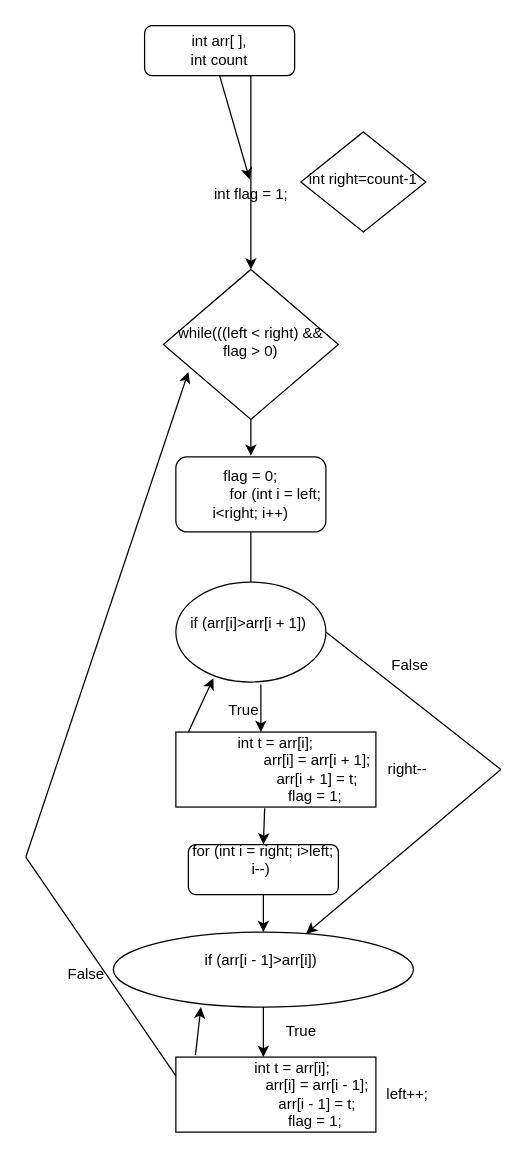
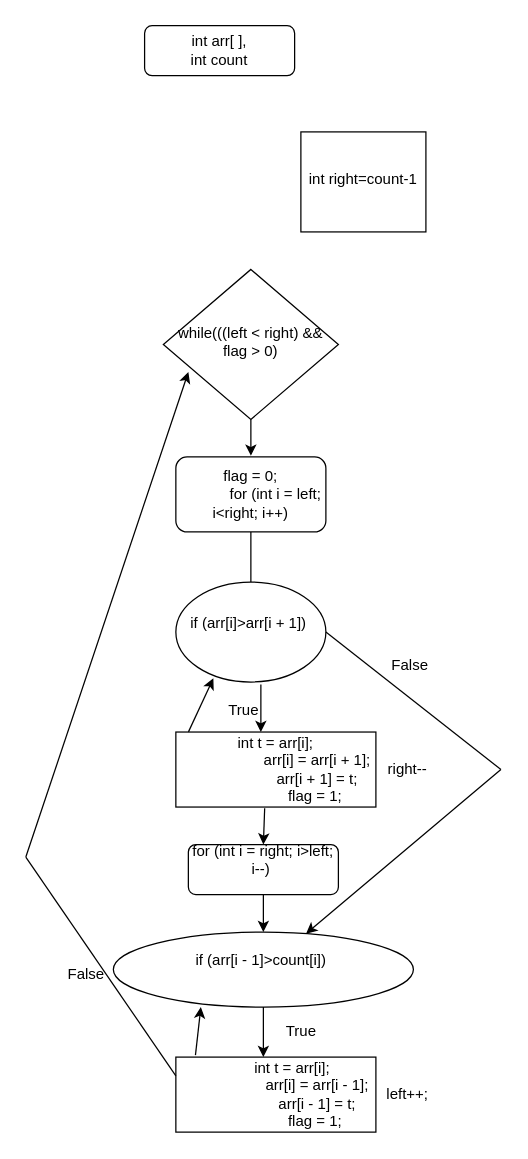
(234, 125) -> none
(251, 167) -> none
(363, 182) -> (363, 182)
(251, 194) -> none
(263, 969) -> (263, 969)
